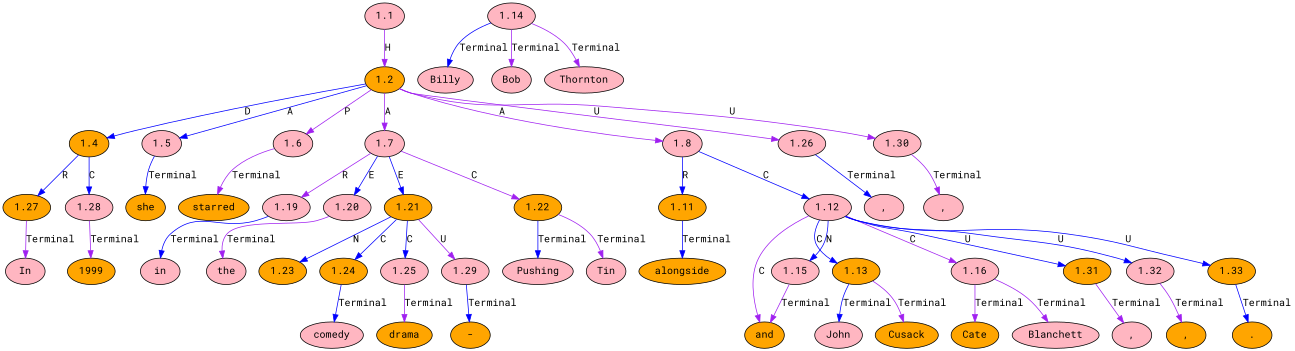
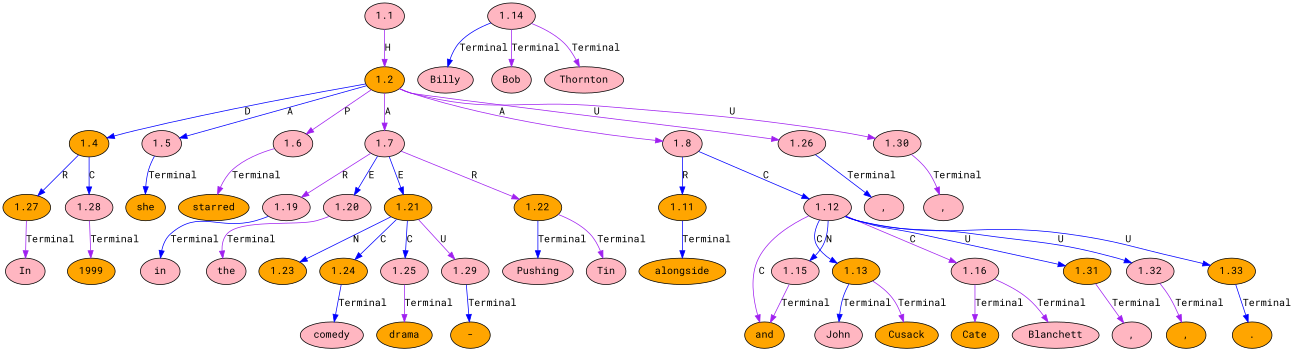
(474, 176) -> (474, 176)
